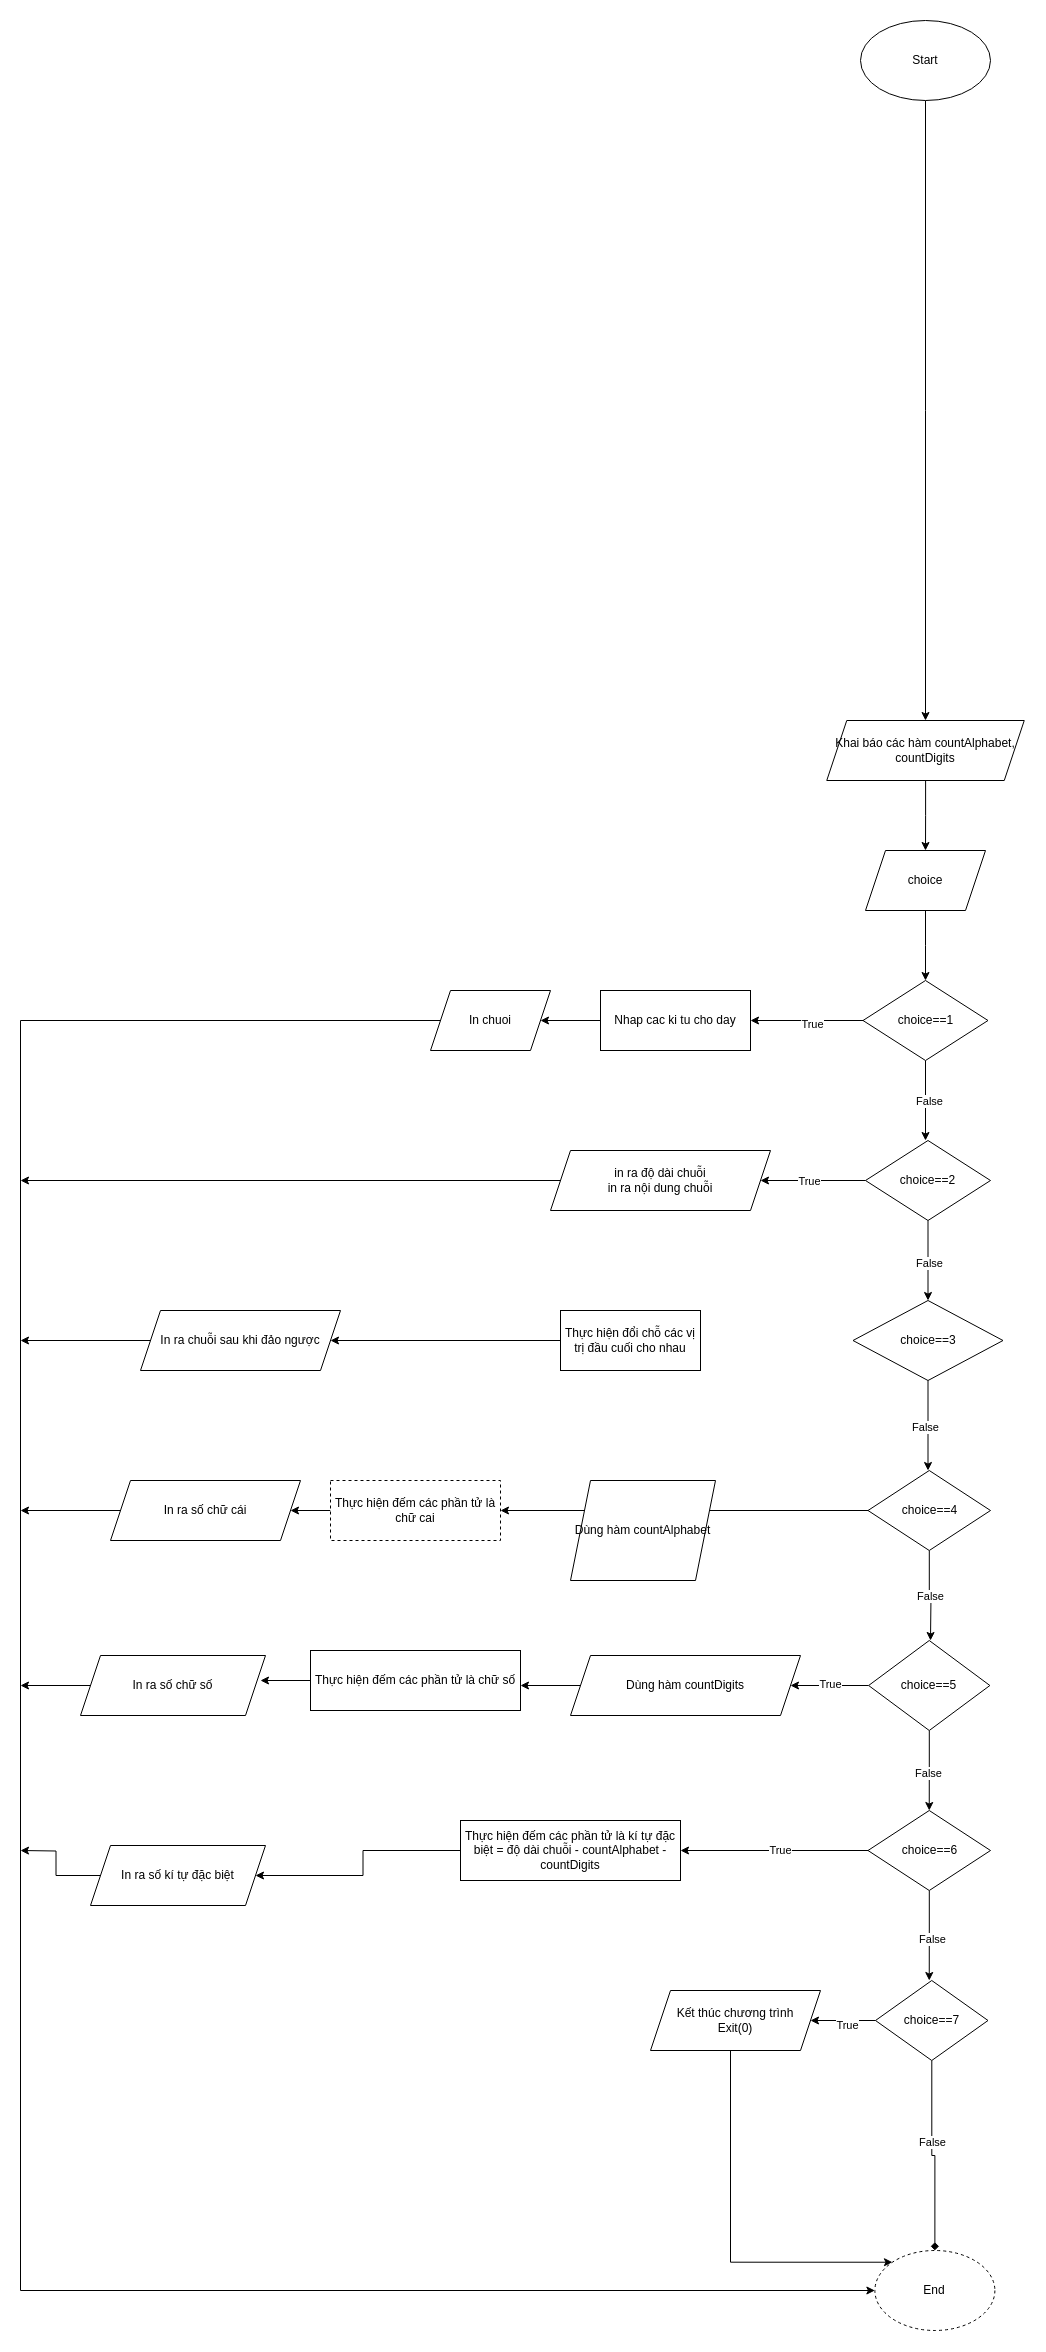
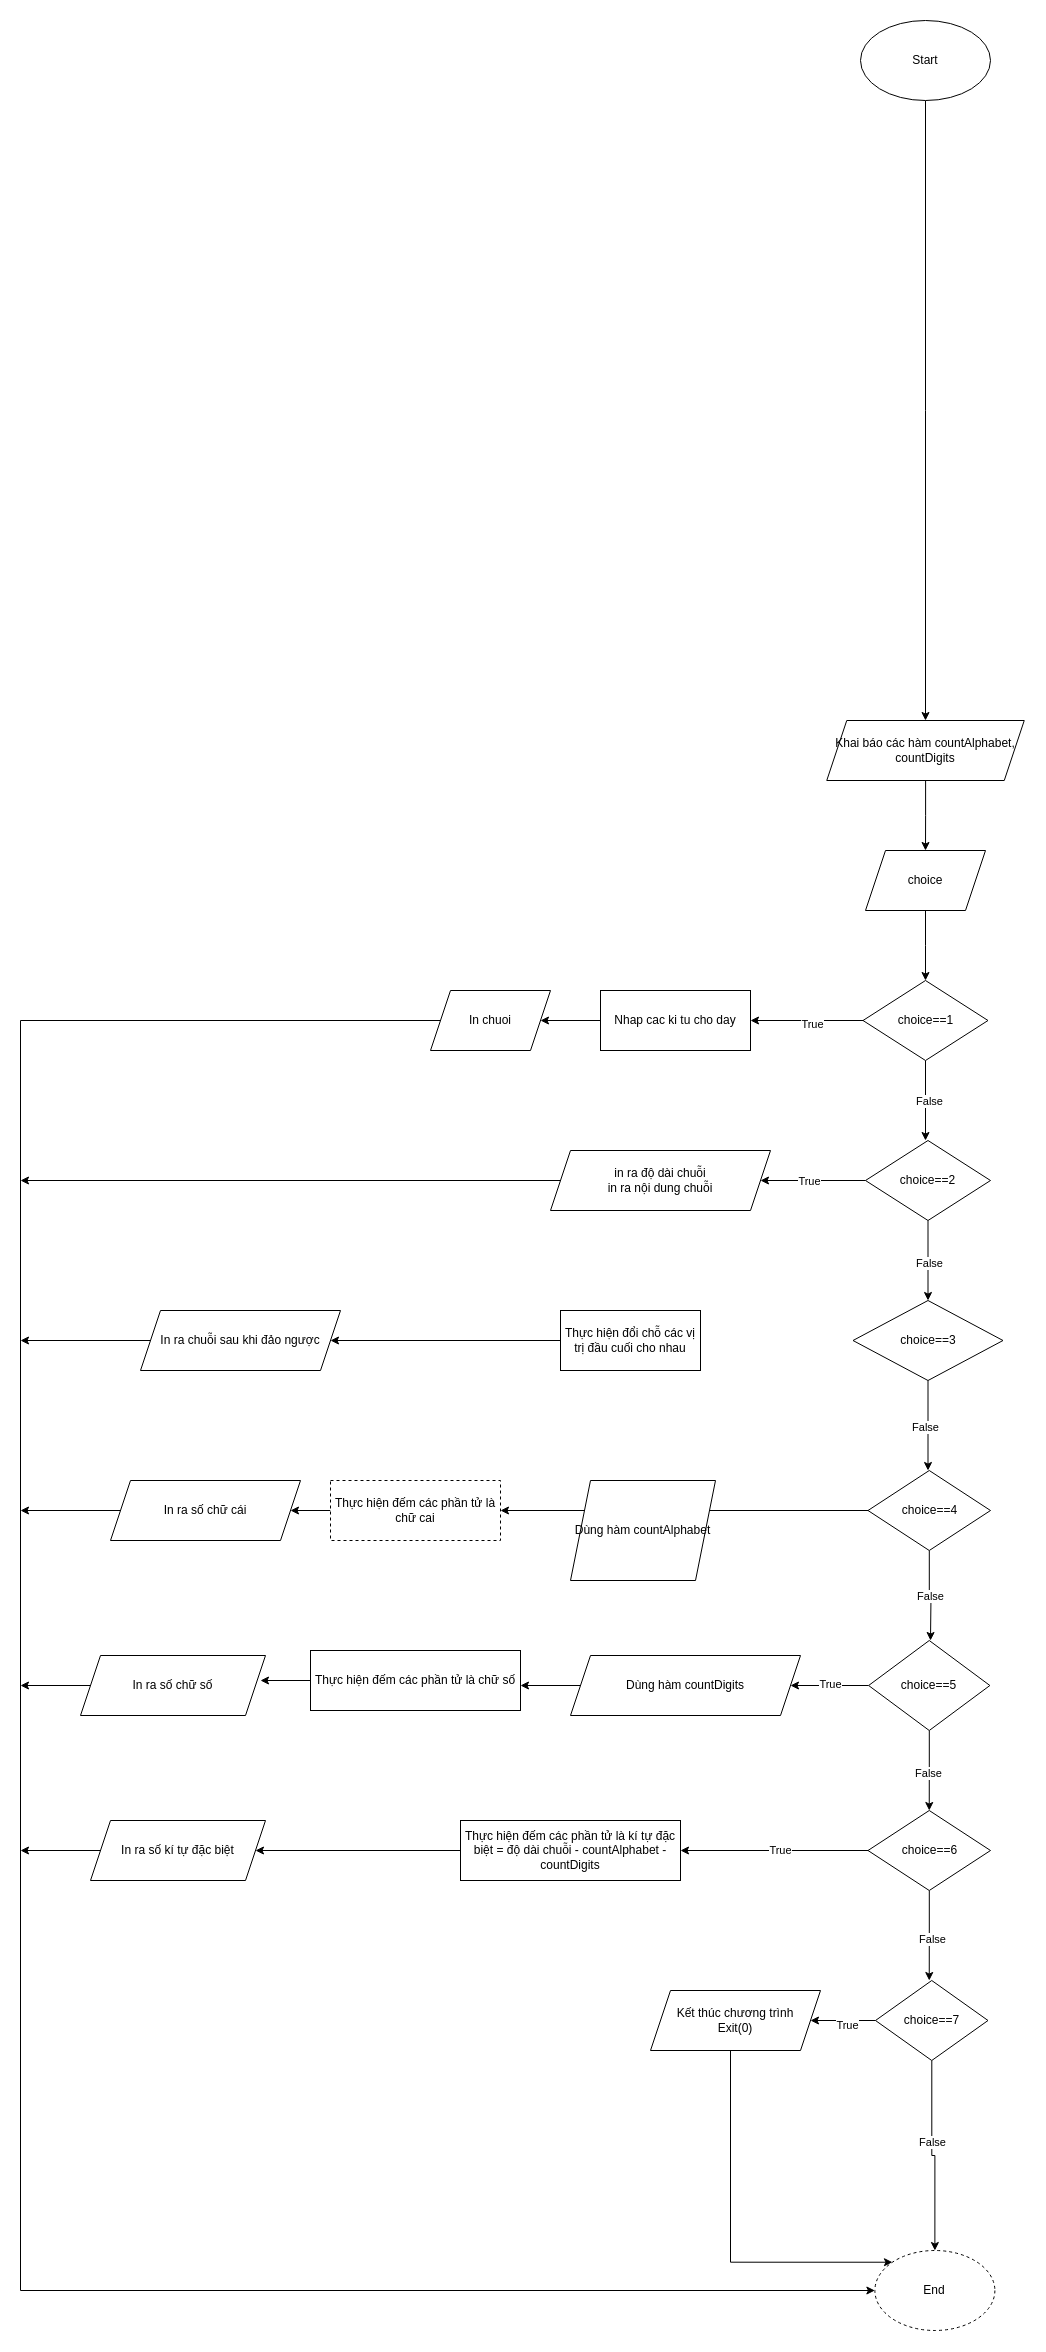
(178, 1876) -> (178, 1851)
(935, 2241) -> (935, 2242)
